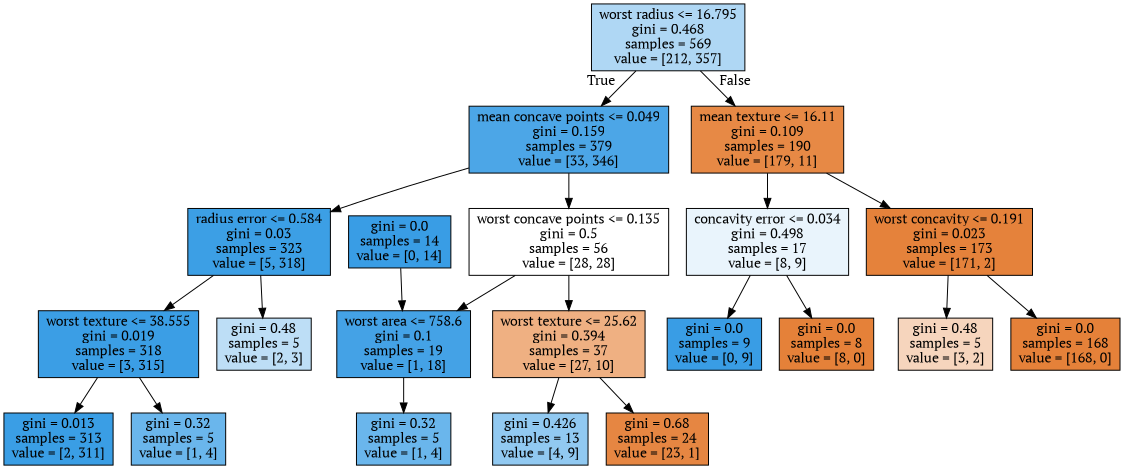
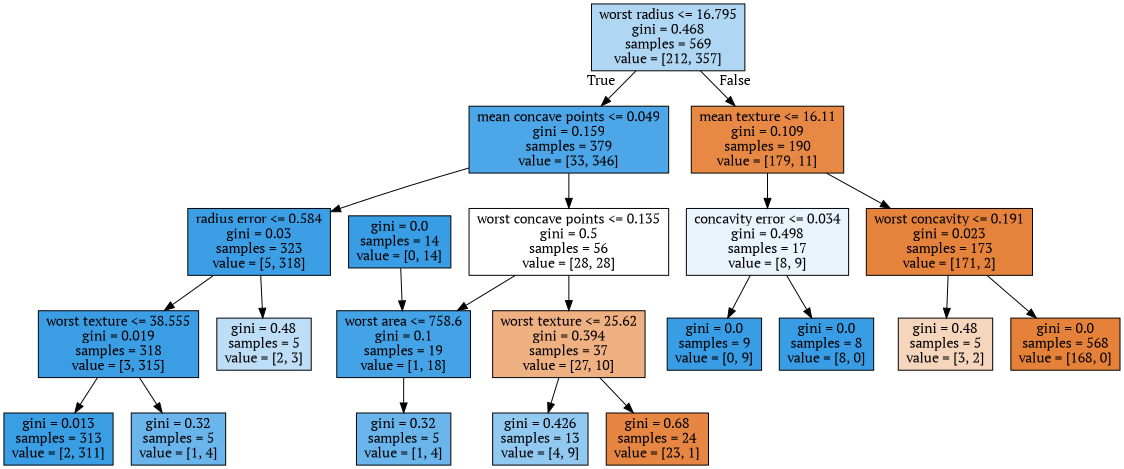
(826, 344) -> (826, 344)
(1065, 344) -> (1065, 344)
